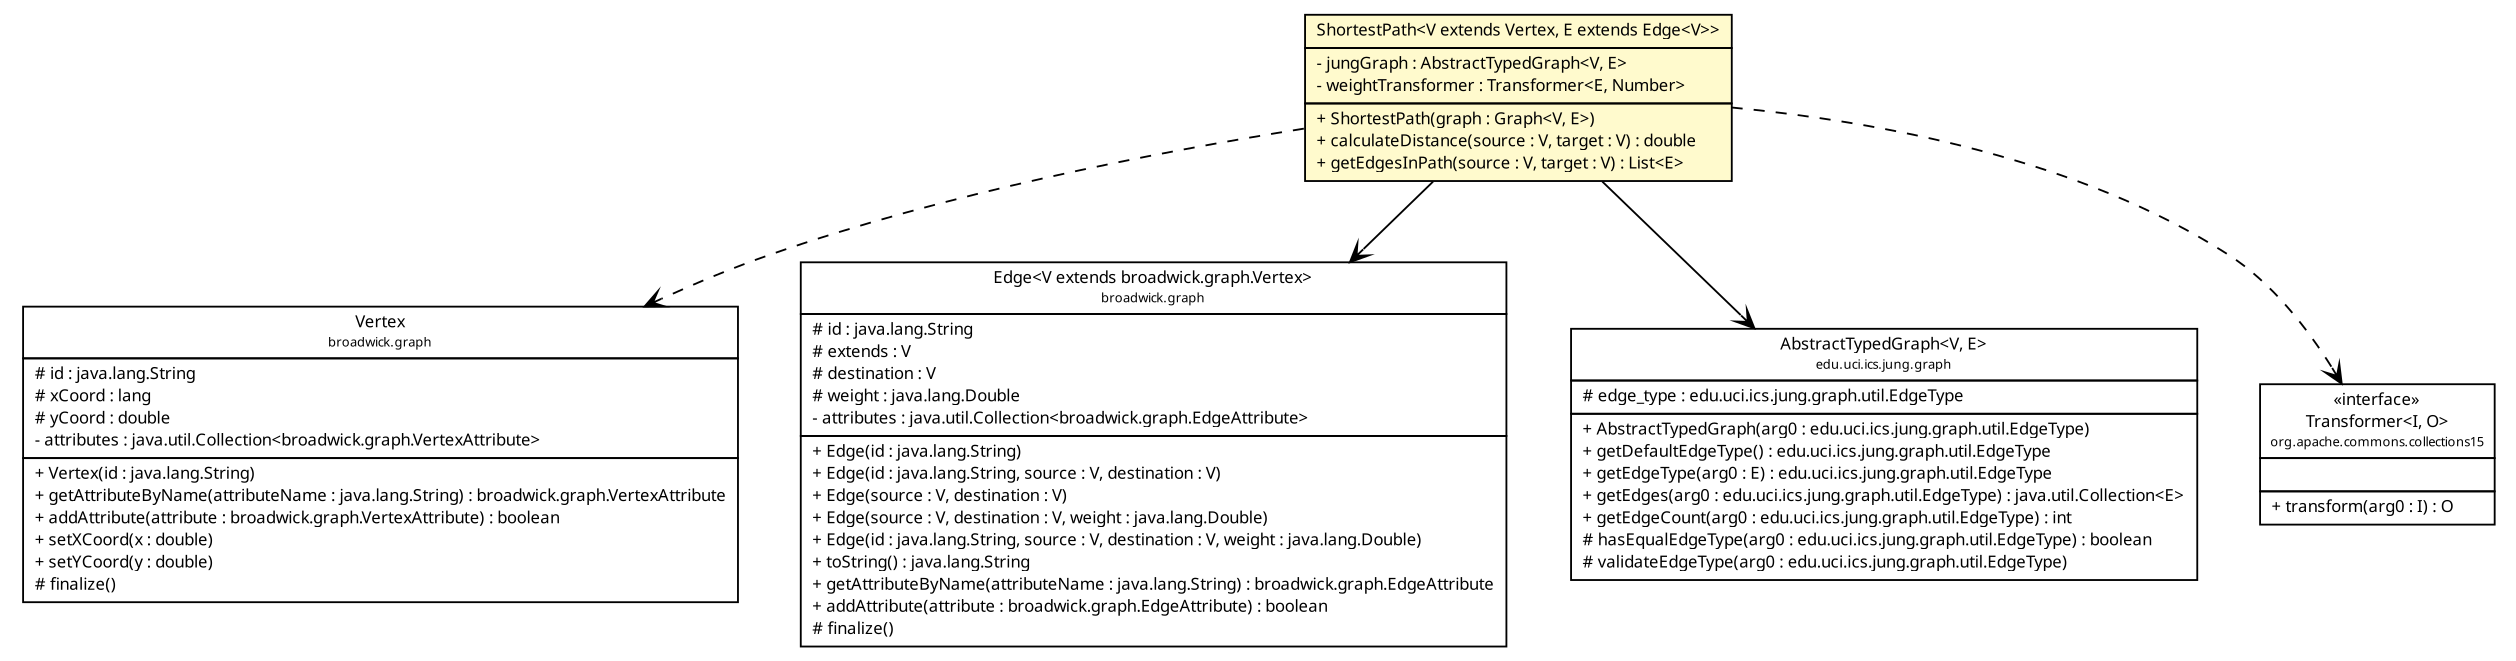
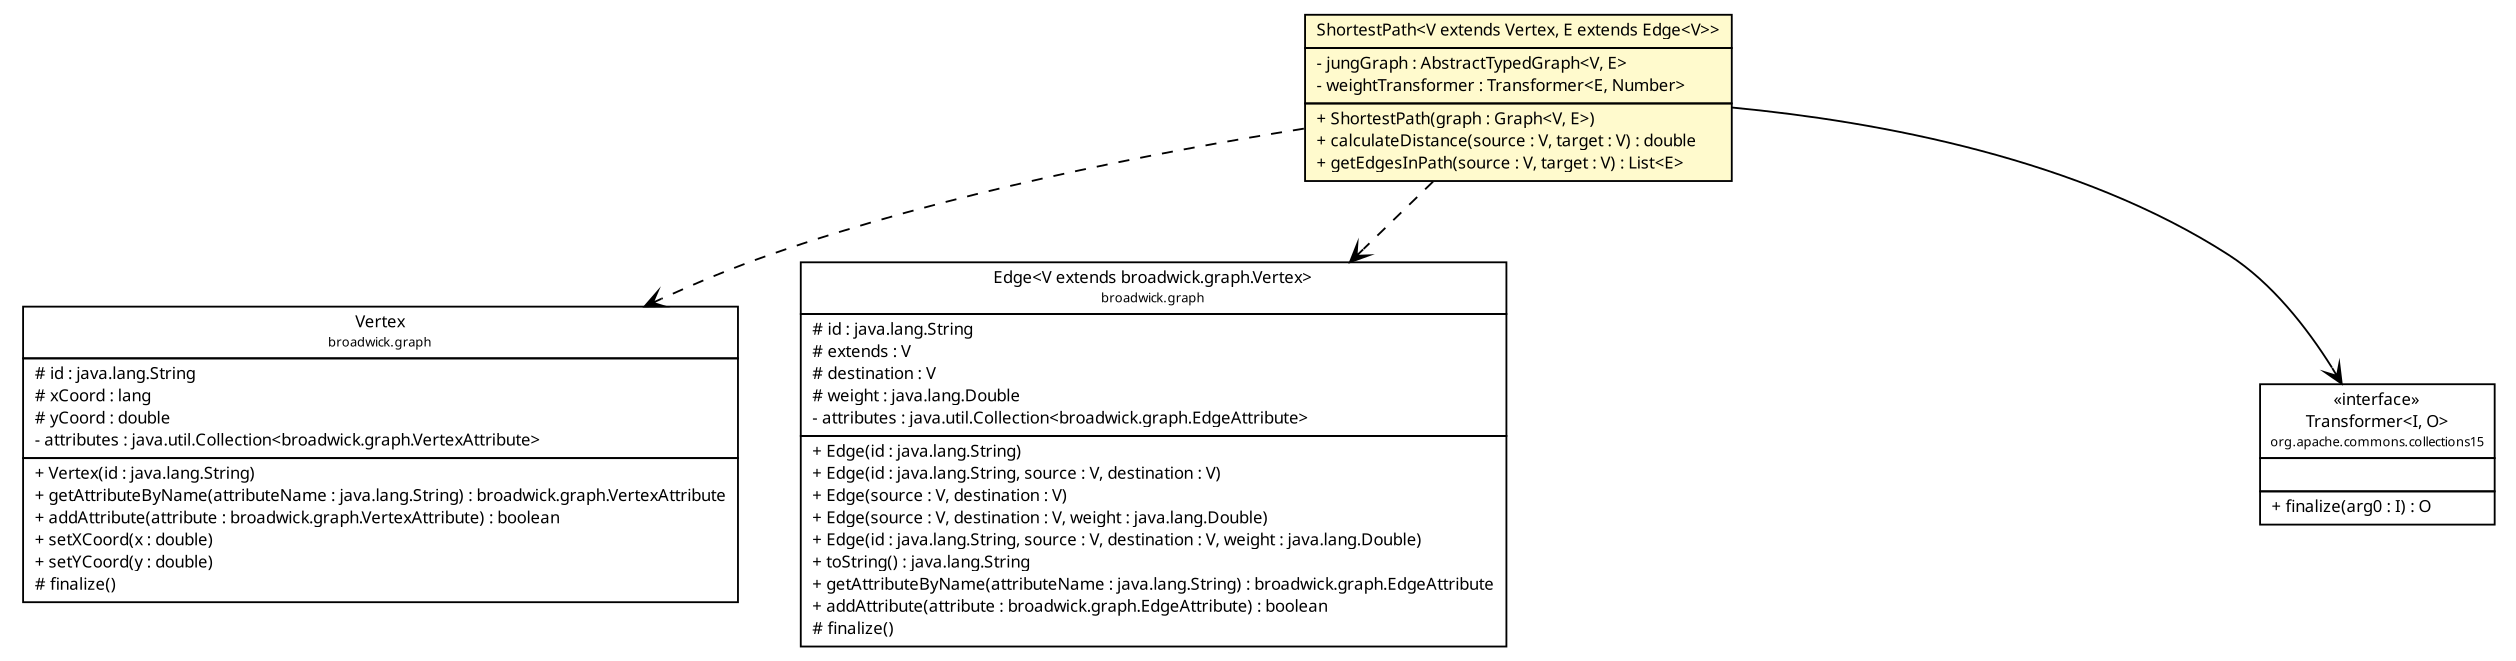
(2062, 176) -> (2062, 176)
(1398, 215) -> (1398, 215)
(1883, 454) -> none
(2363, 507) -> (2352, 507)
